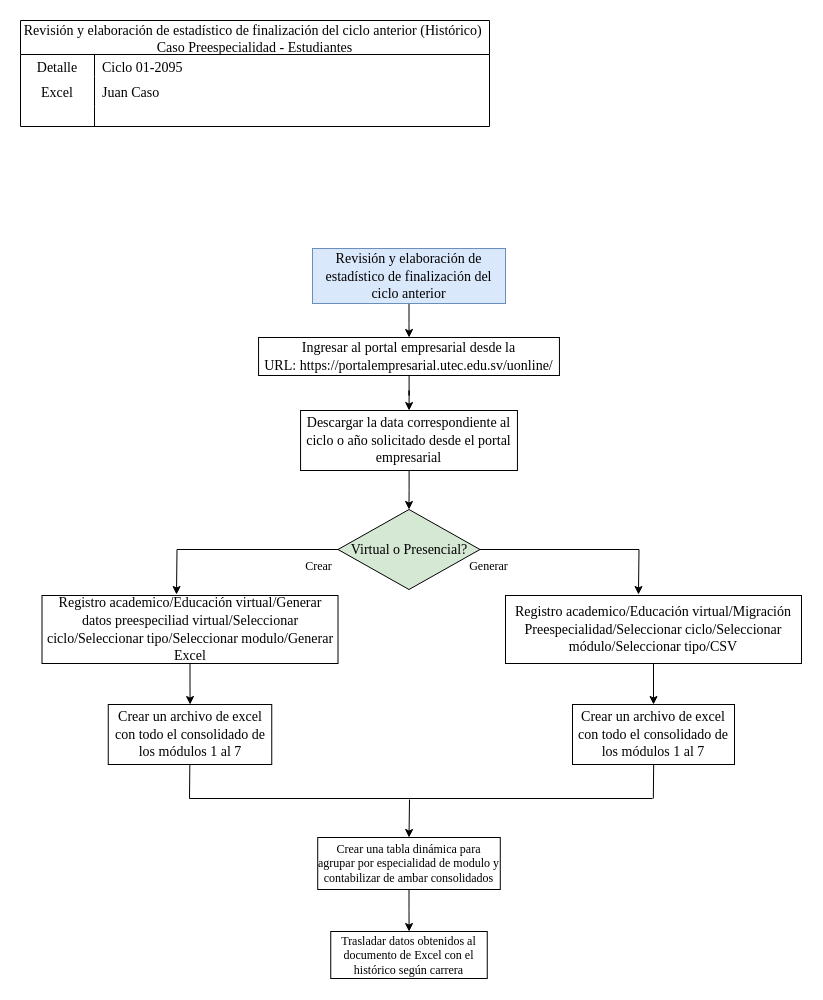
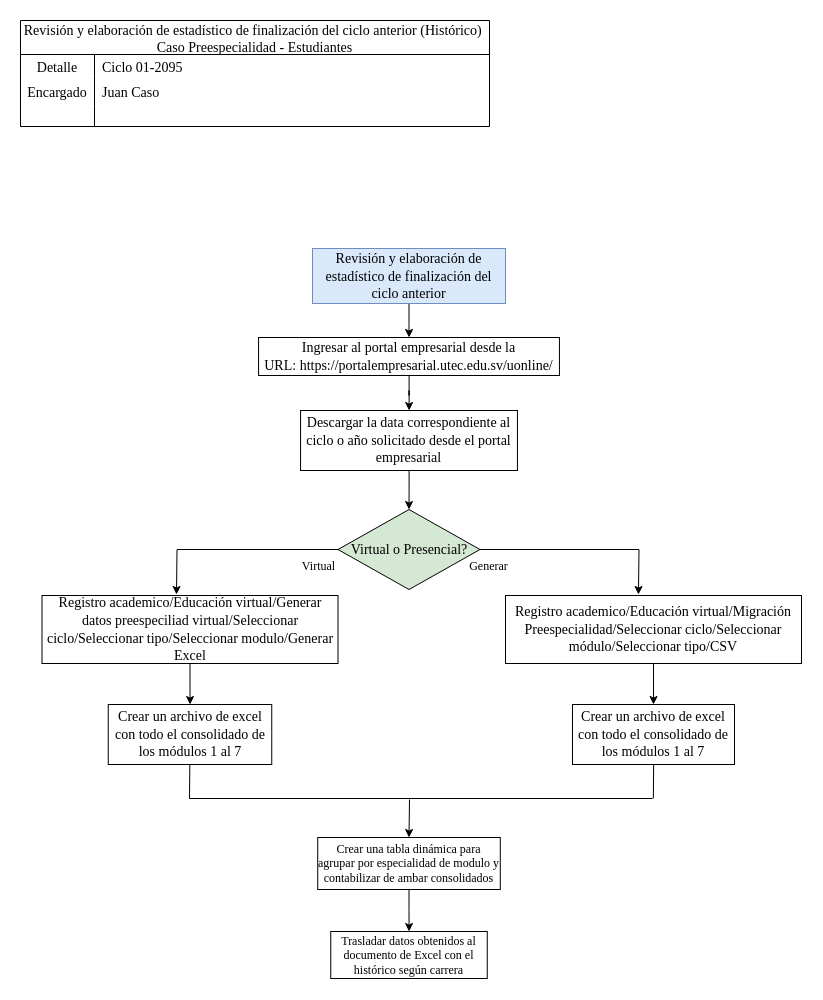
(58, 92) -> (58, 92)
(319, 567) -> (319, 567)
